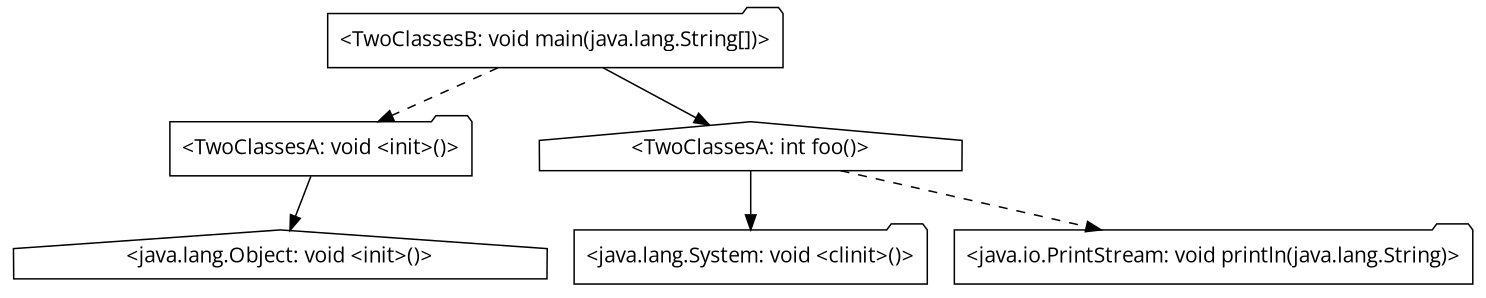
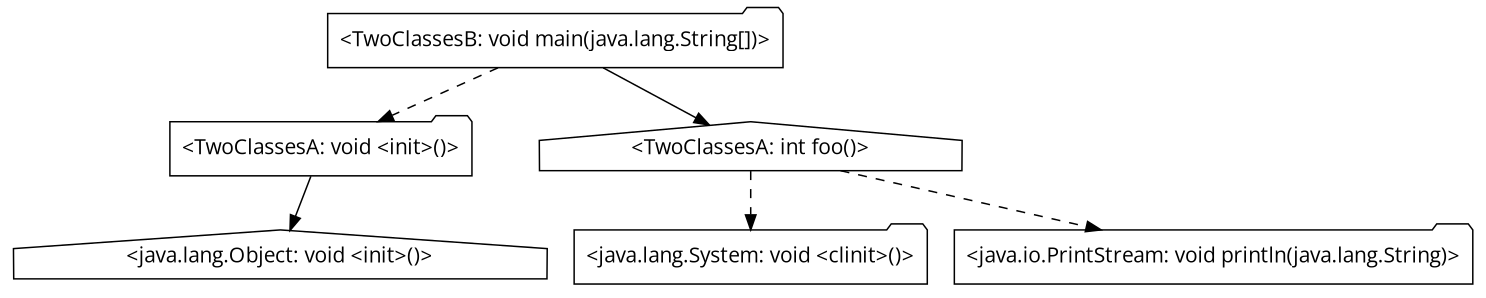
(751, 193) -> (751, 193)
